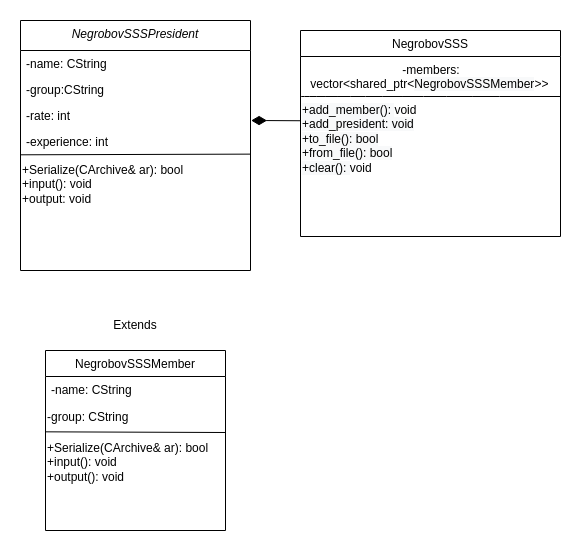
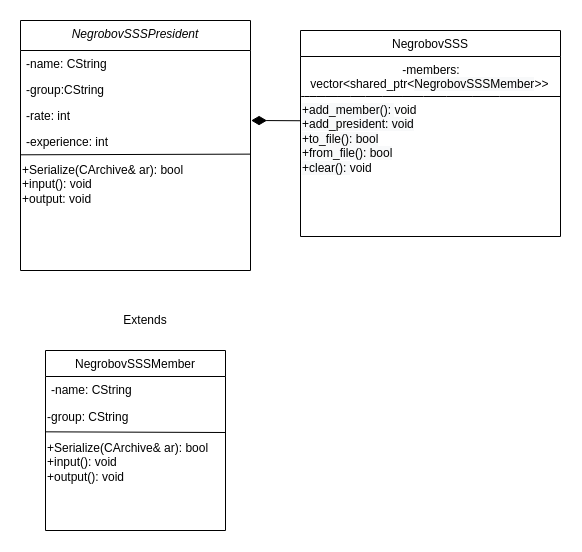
(136, 326) -> (146, 321)
